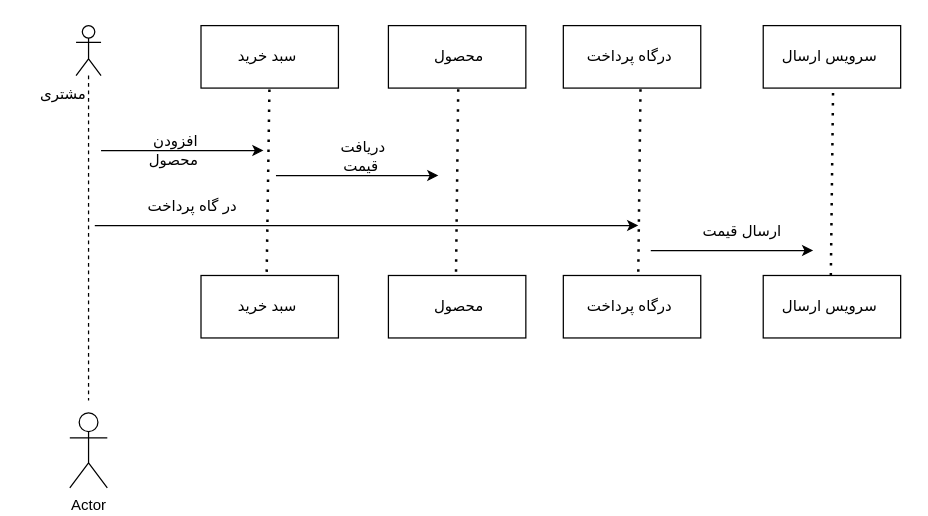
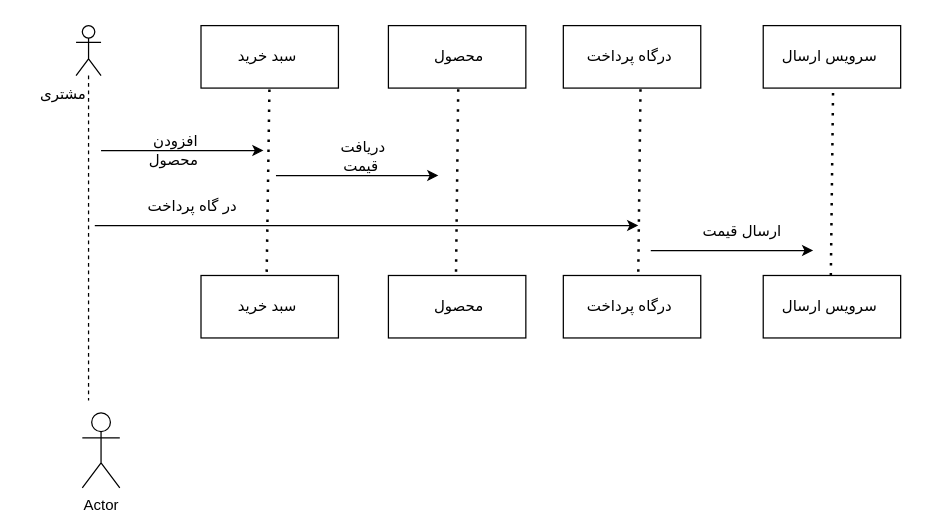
(88, 451) -> (101, 451)
